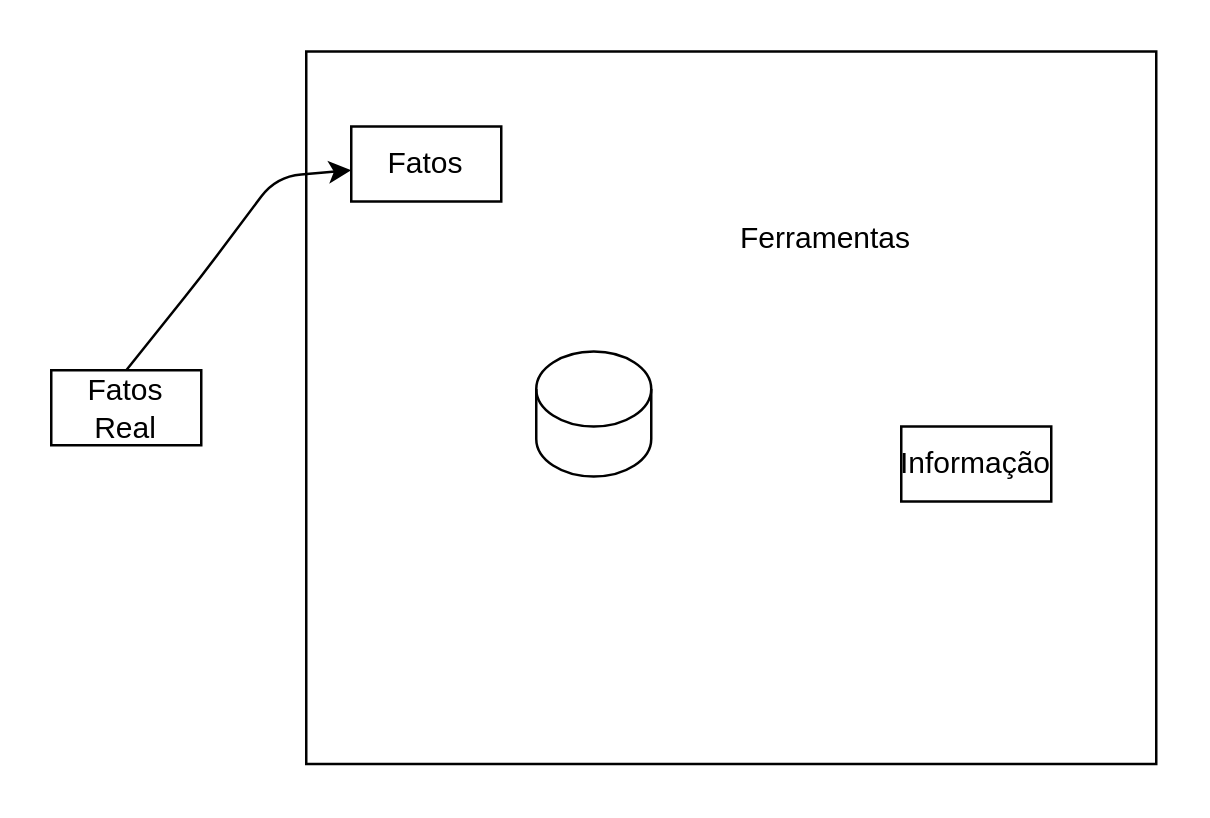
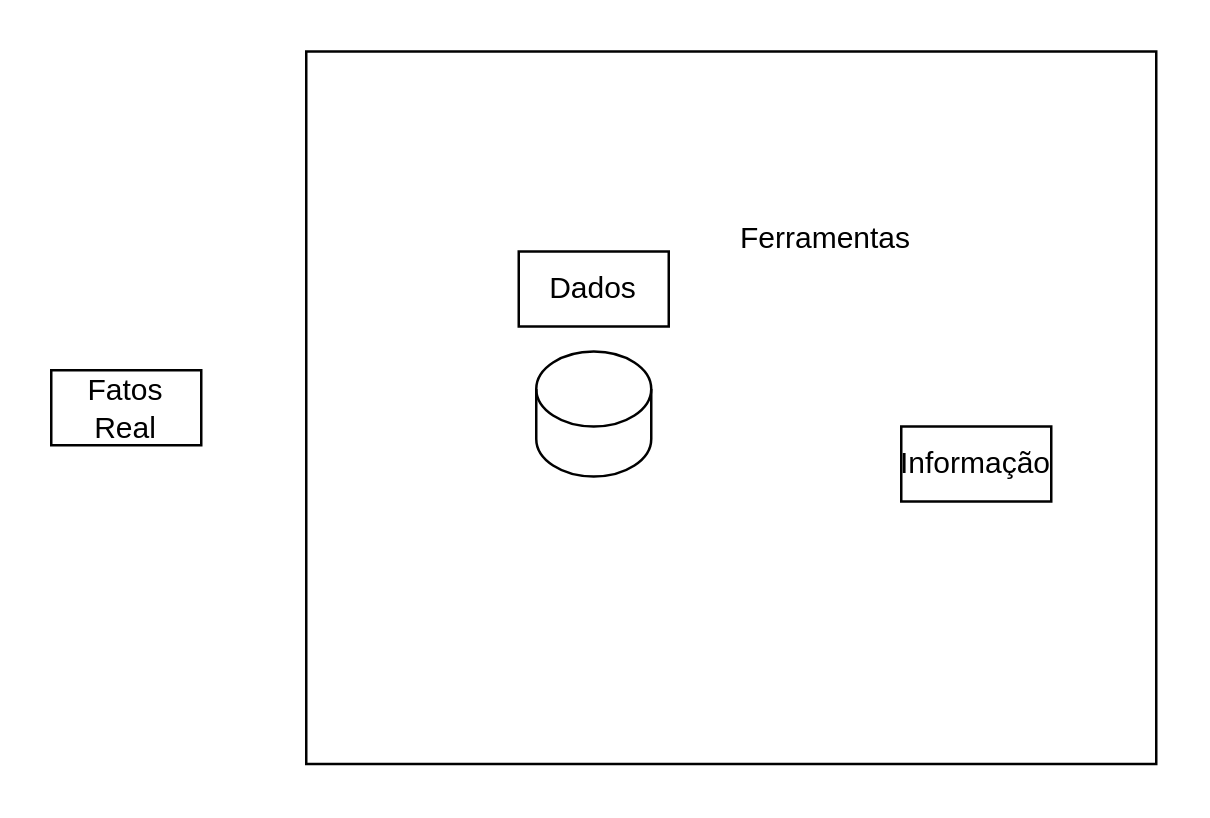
(426, 164) -> none
(219, 253) -> none
none -> (594, 289)
